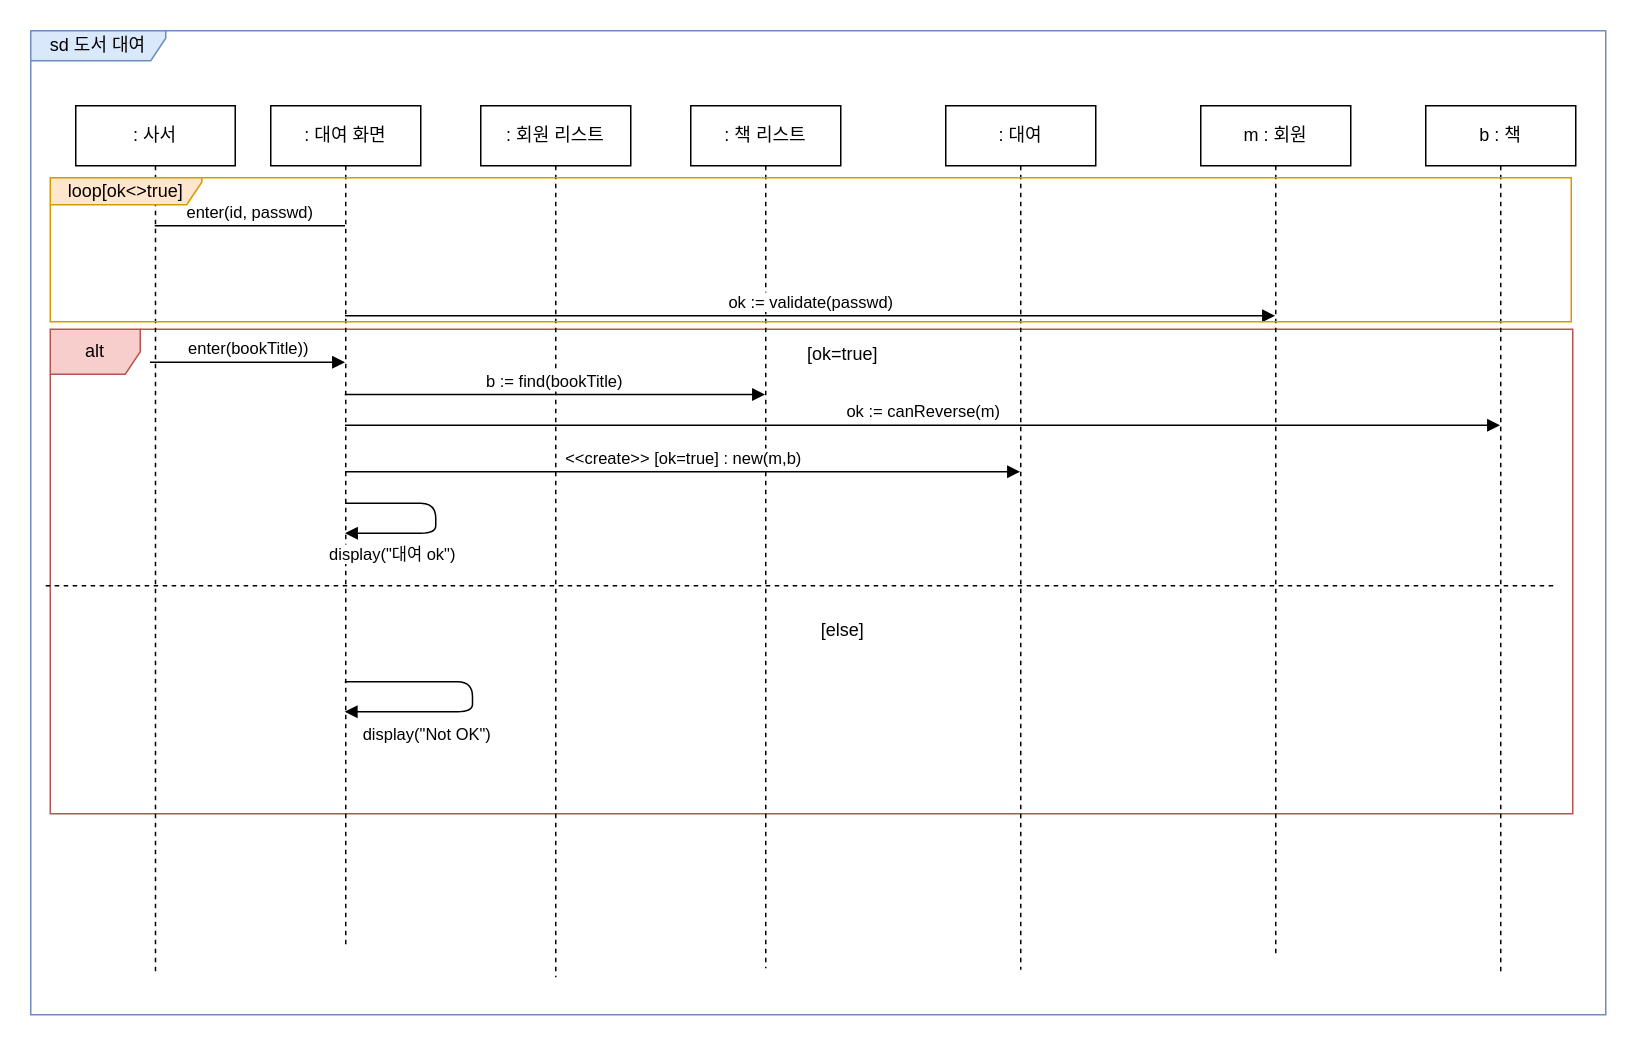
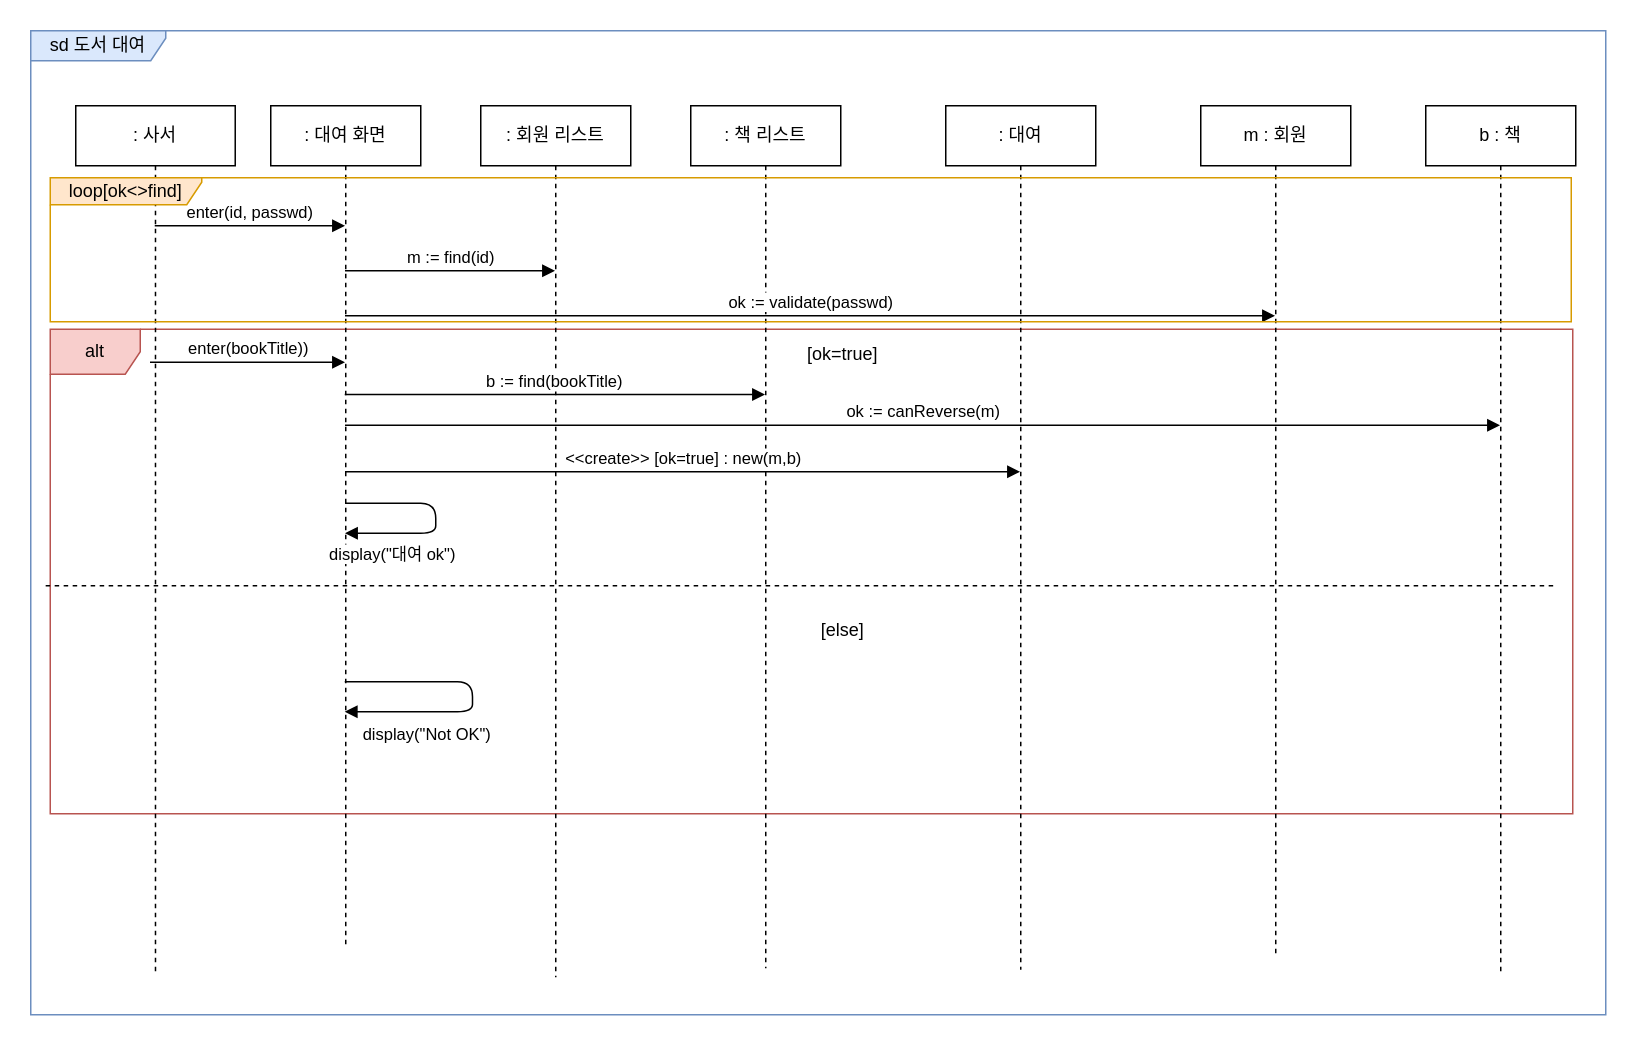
(126, 191) -> (126, 191)
(336, 226) -> (331, 226)
none -> (445, 271)
